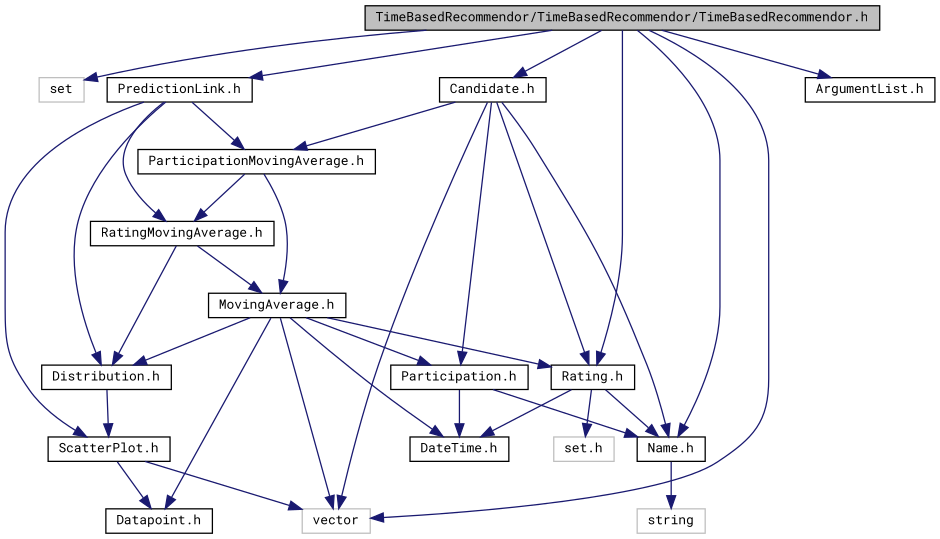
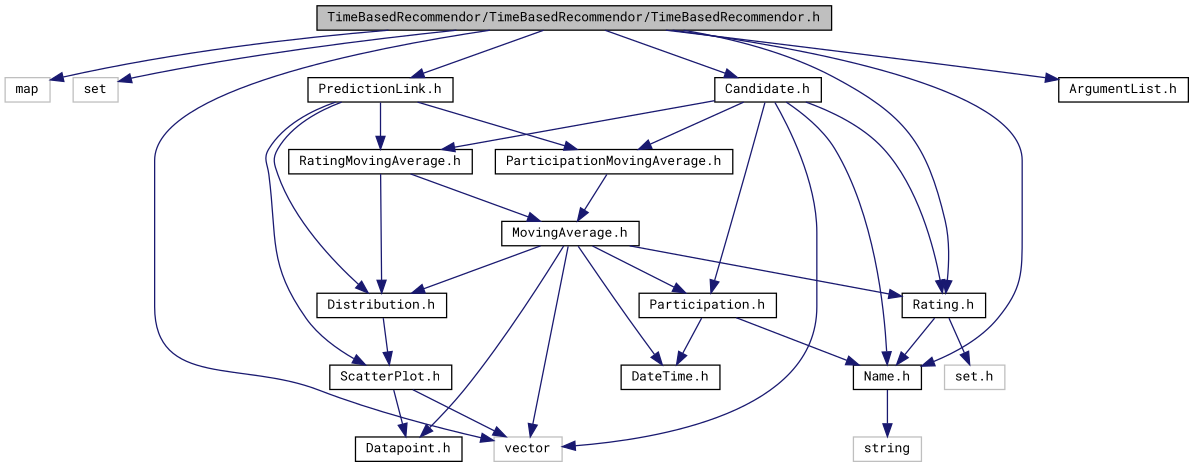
none -> (28, 90)
(224, 193) -> (585, 124)
(530, 411) -> none
